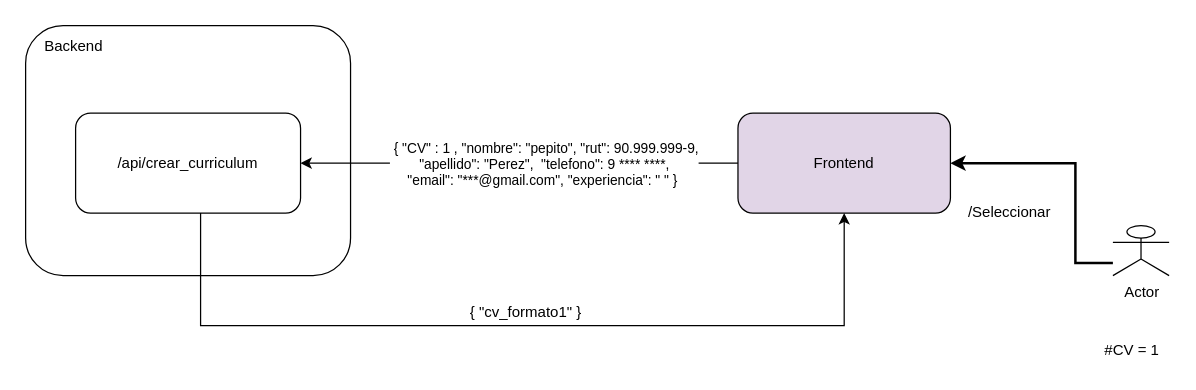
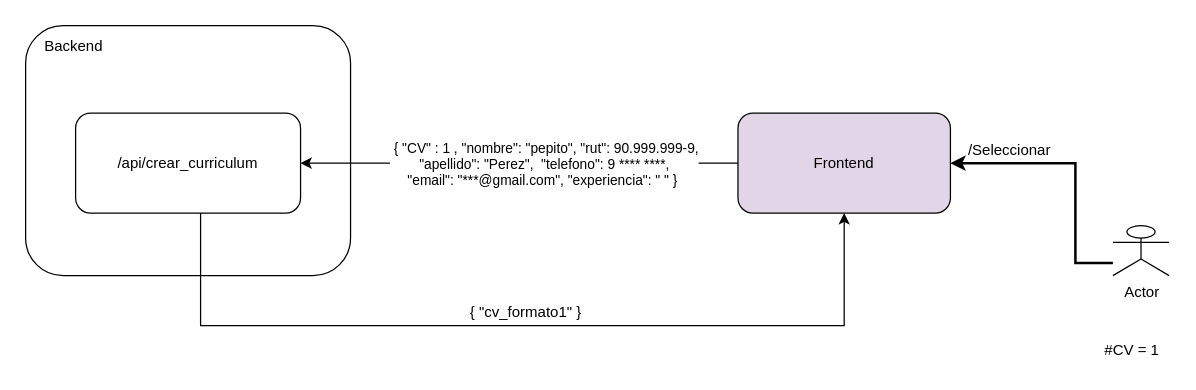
(1009, 213) -> (1009, 151)
